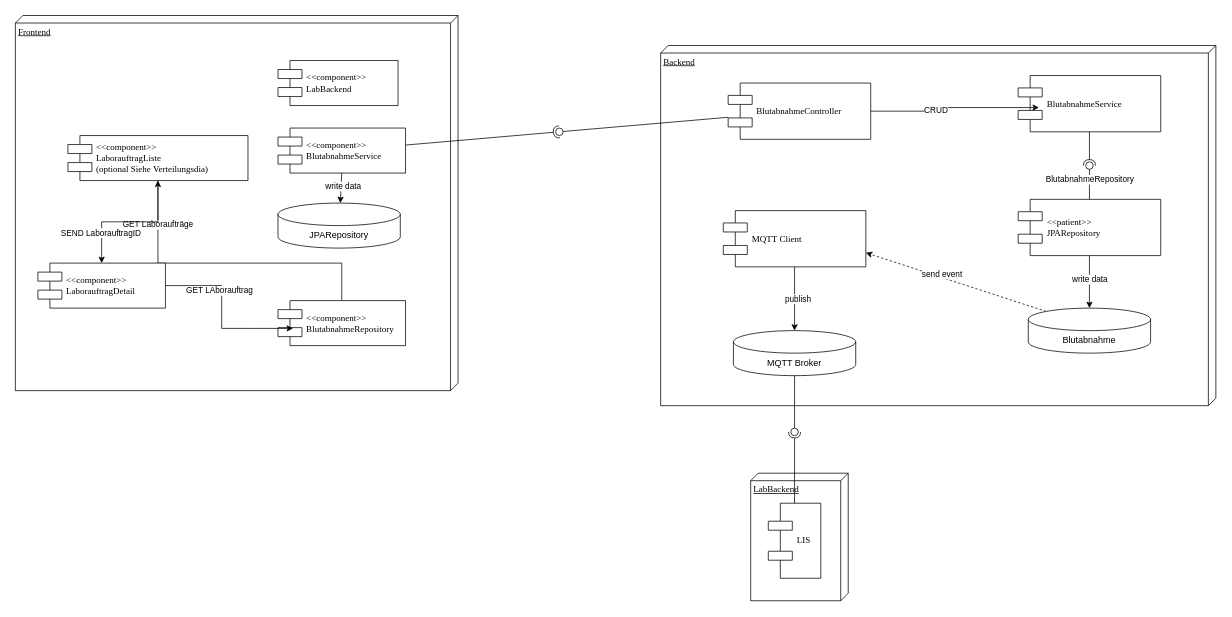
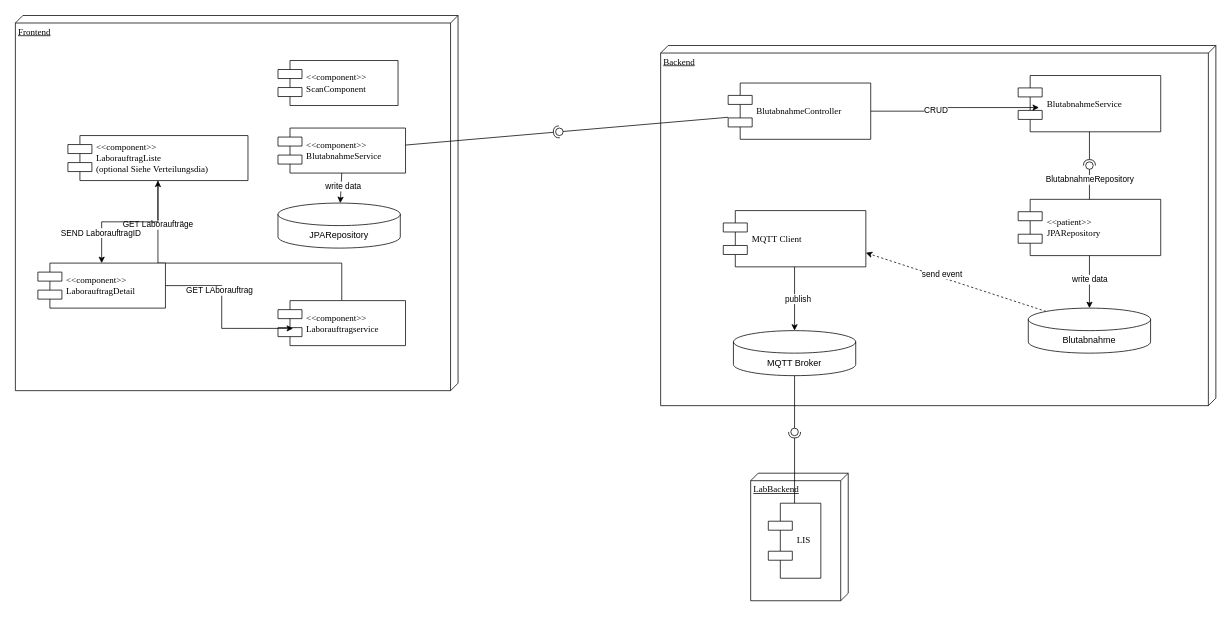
(339, 83) -> (339, 83)
(357, 323) -> (353, 323)
